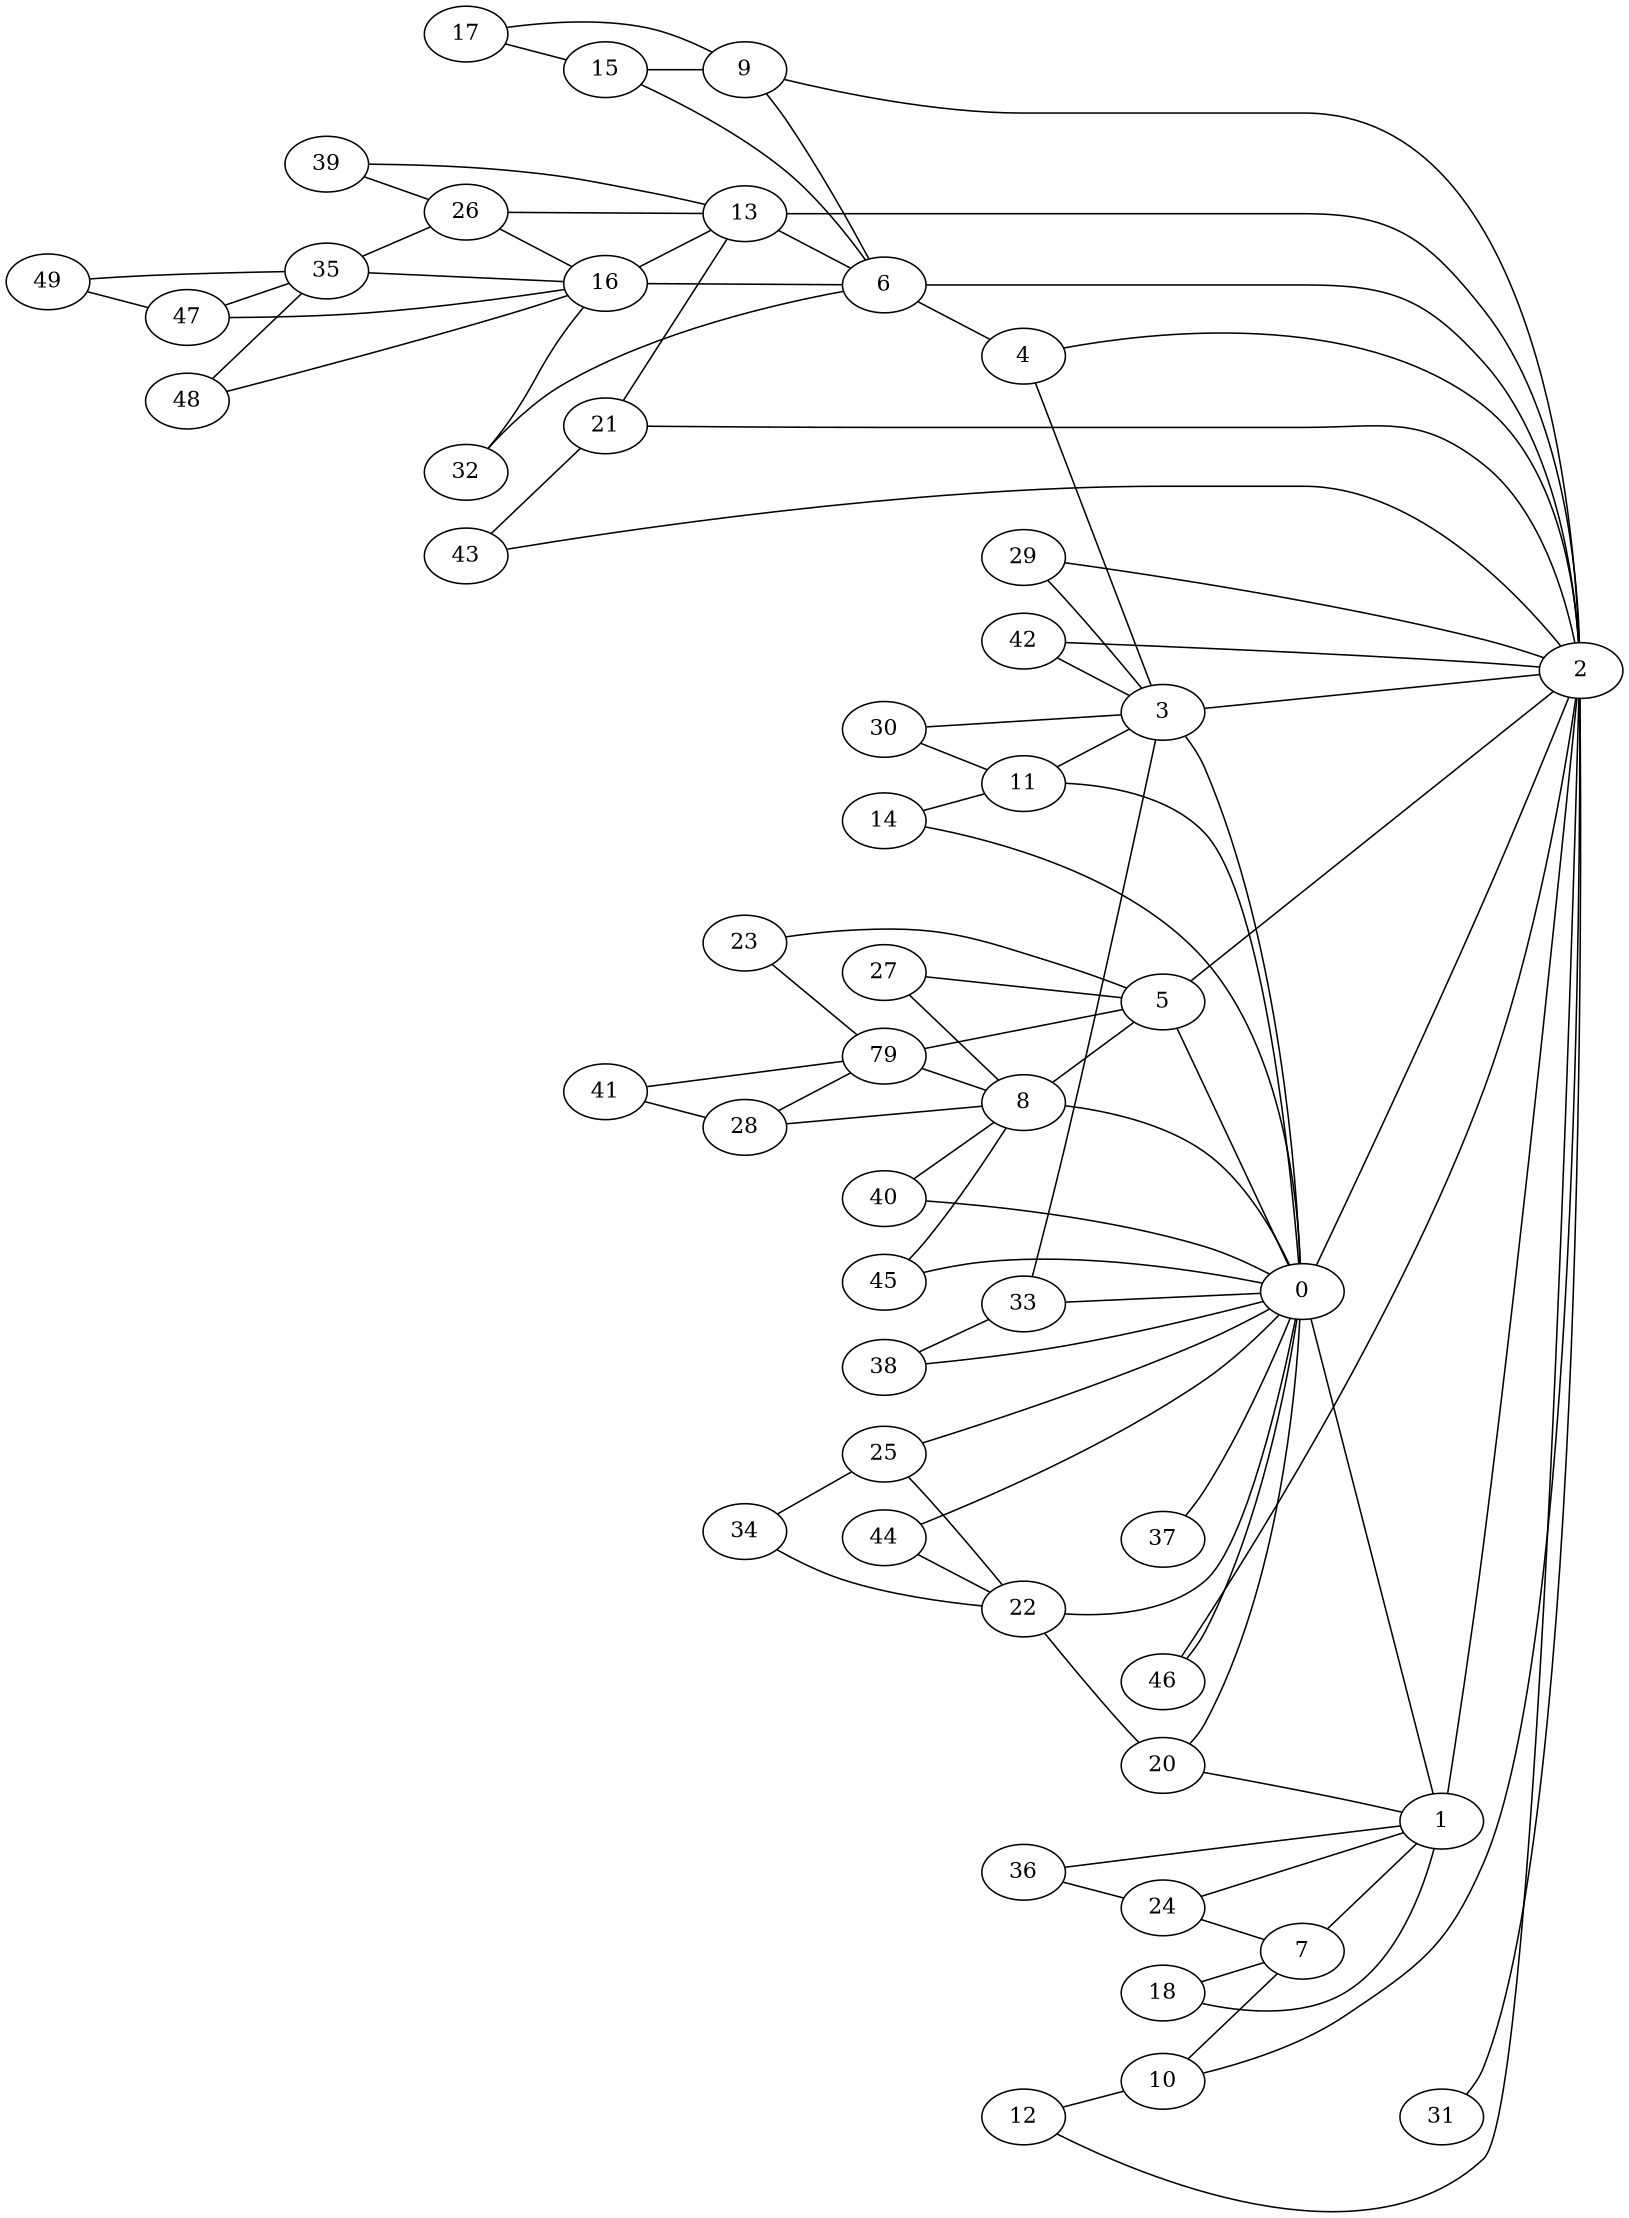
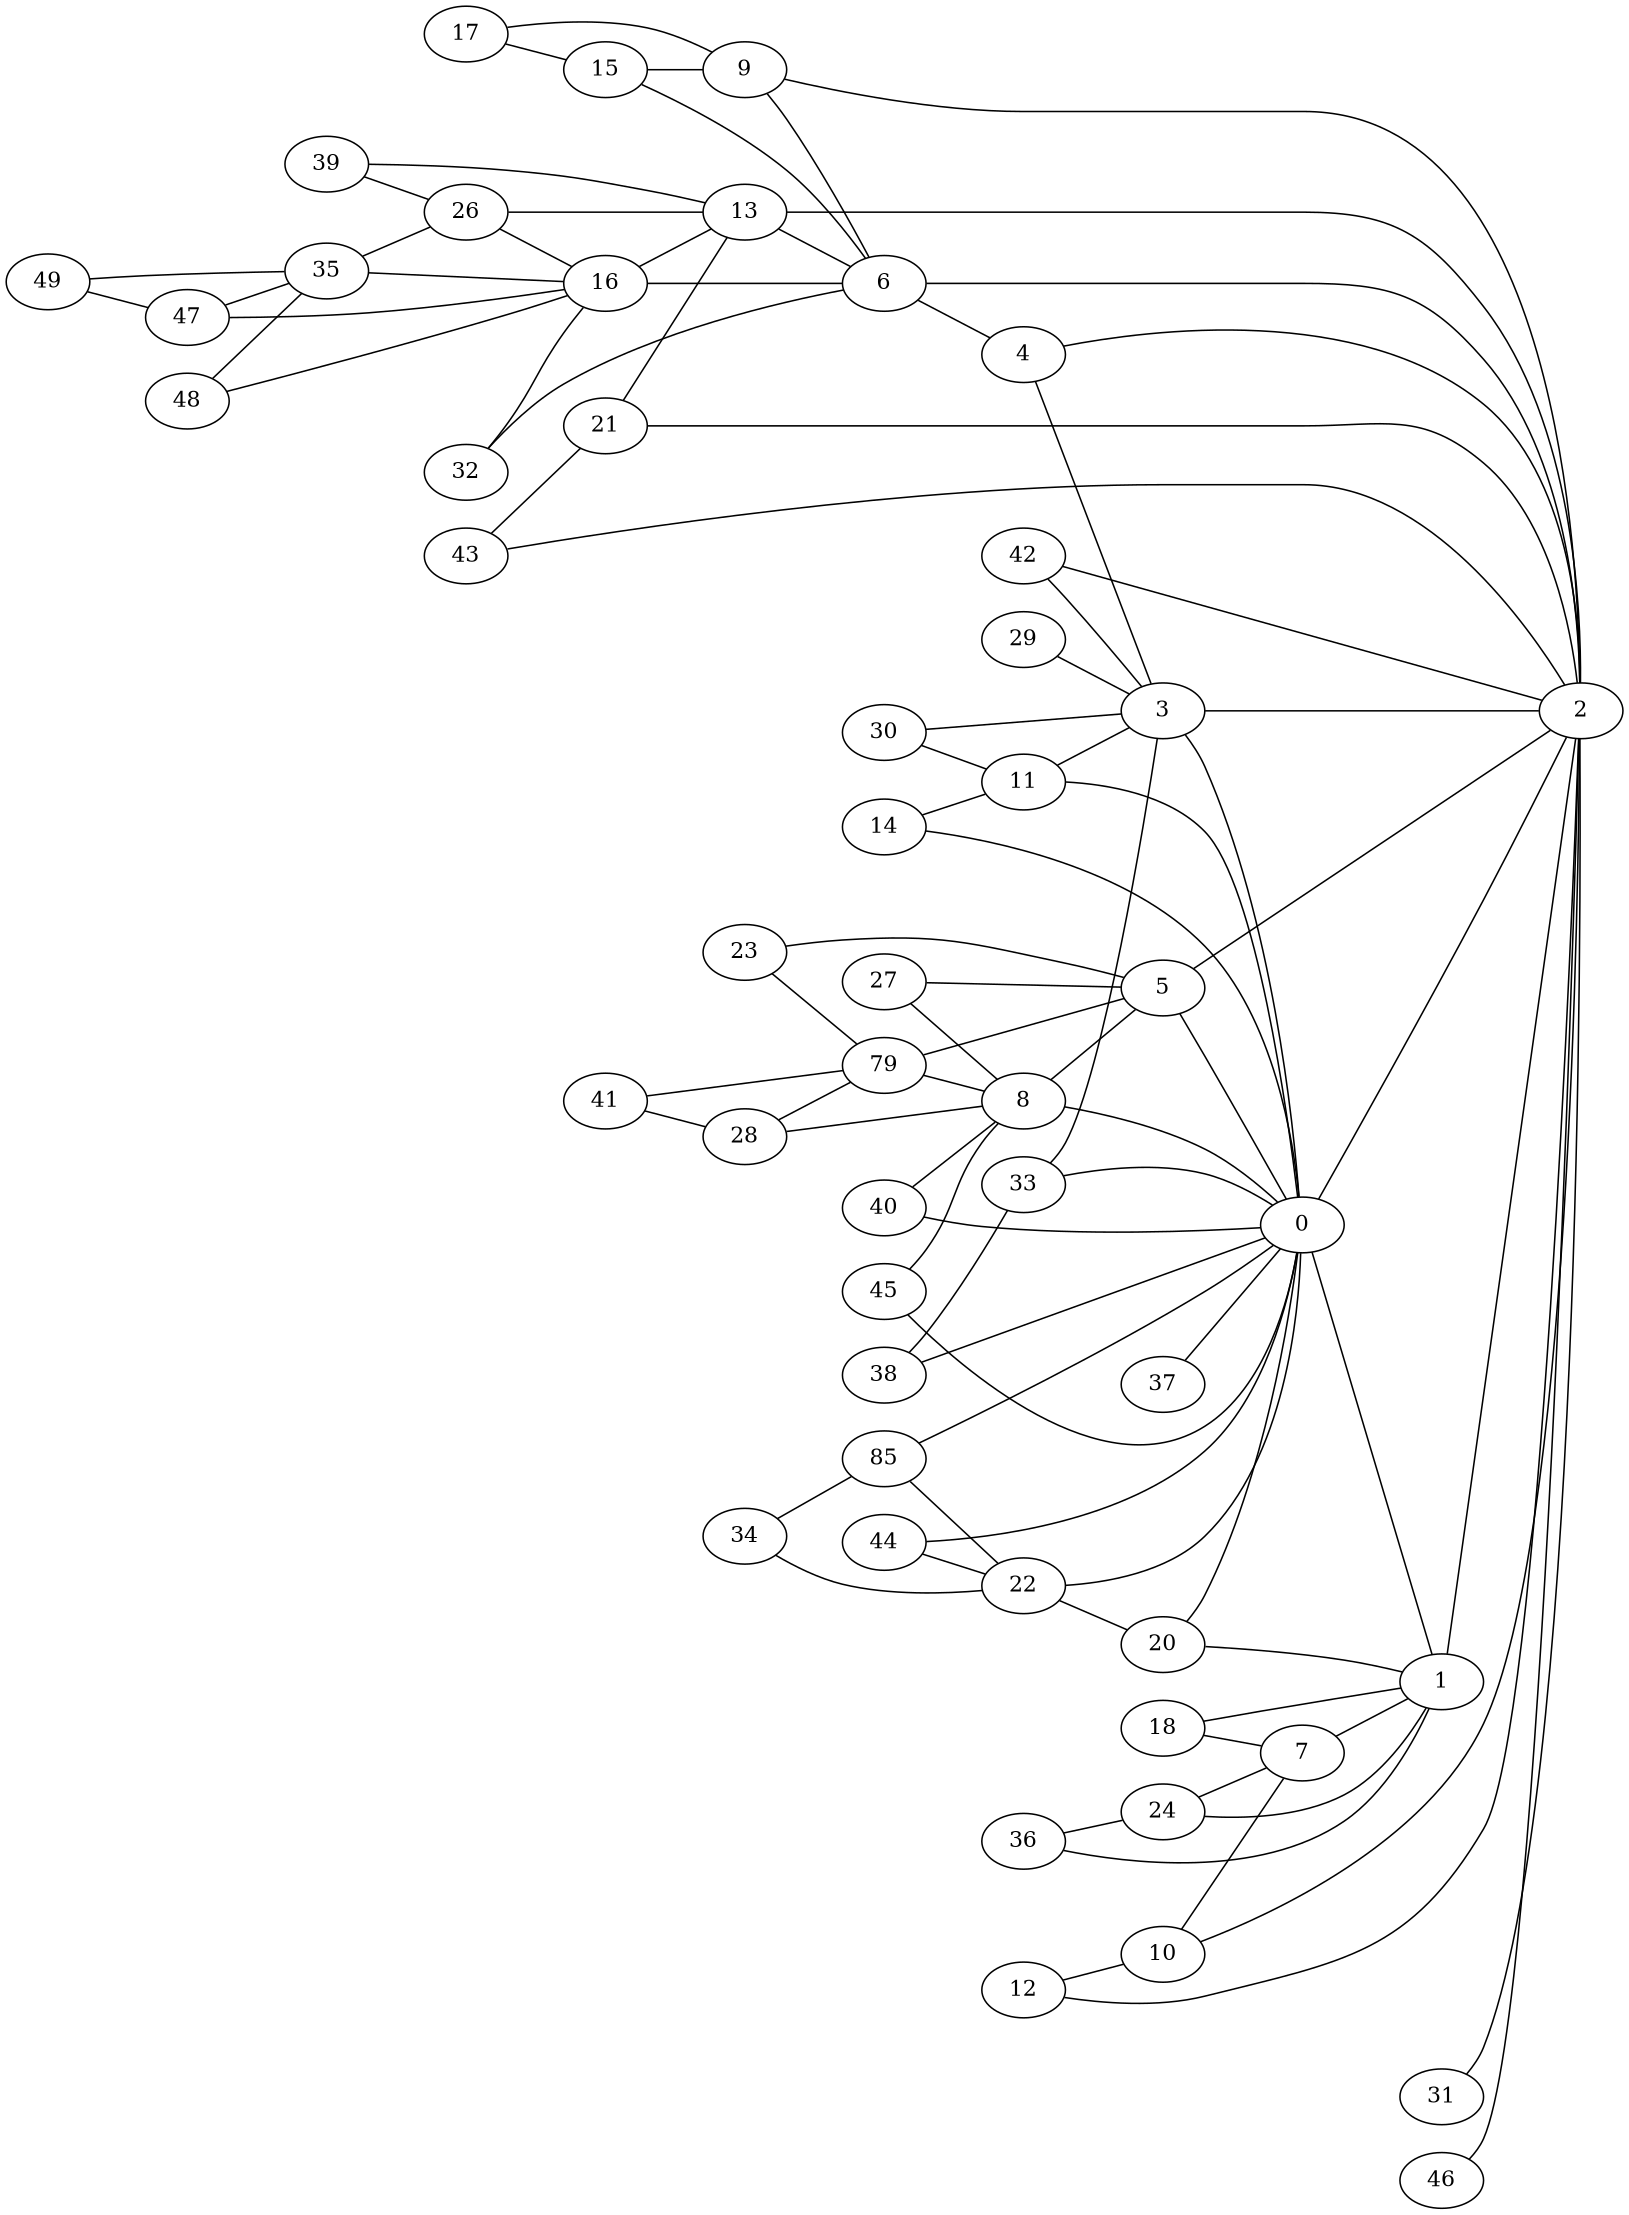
(1306, 602) -> none
(884, 1454) -> (884, 1459)
(1247, 1529) -> none
